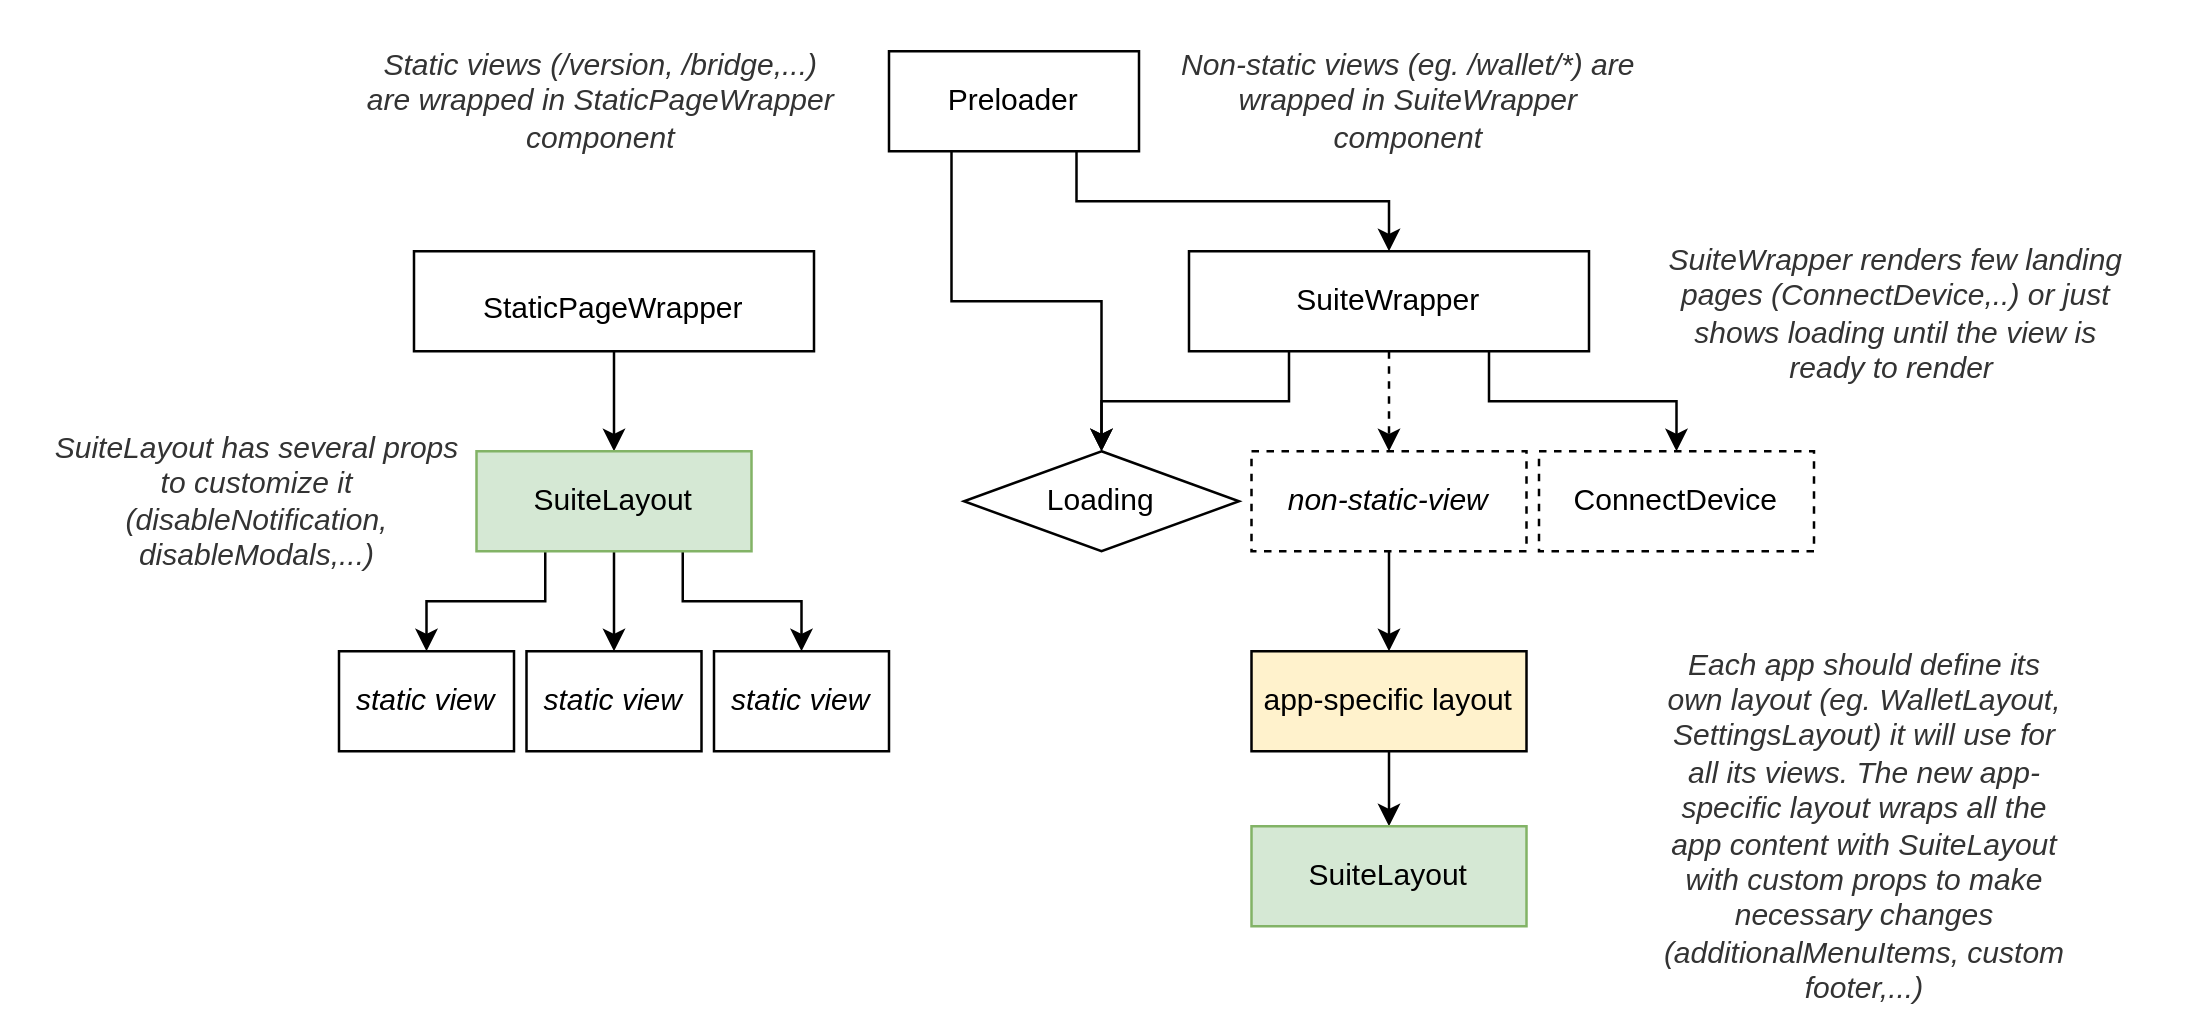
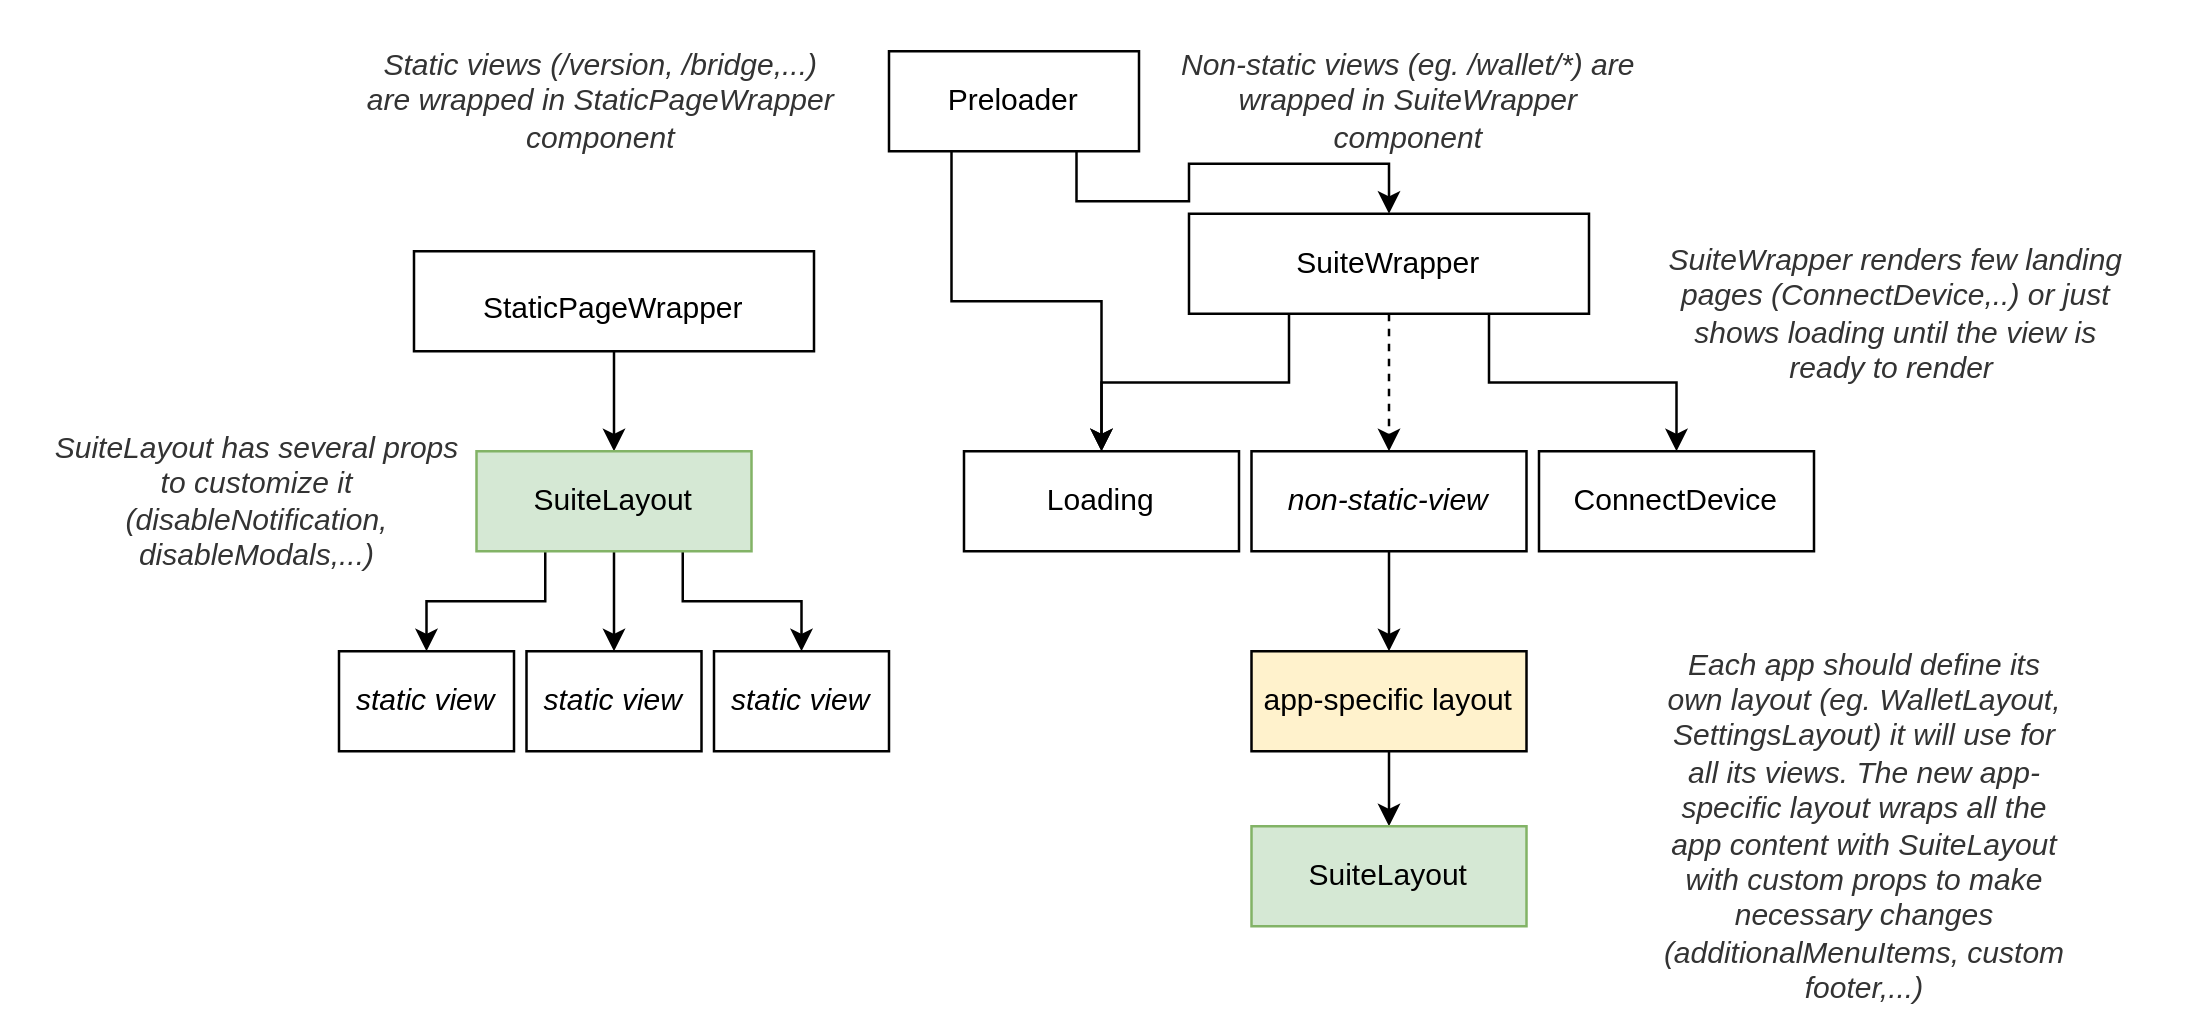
(1389, 301) -> (1389, 264)
(1101, 501) -> (1101, 501)
(1389, 501) -> (1389, 501)
(1676, 501) -> (1676, 501)
